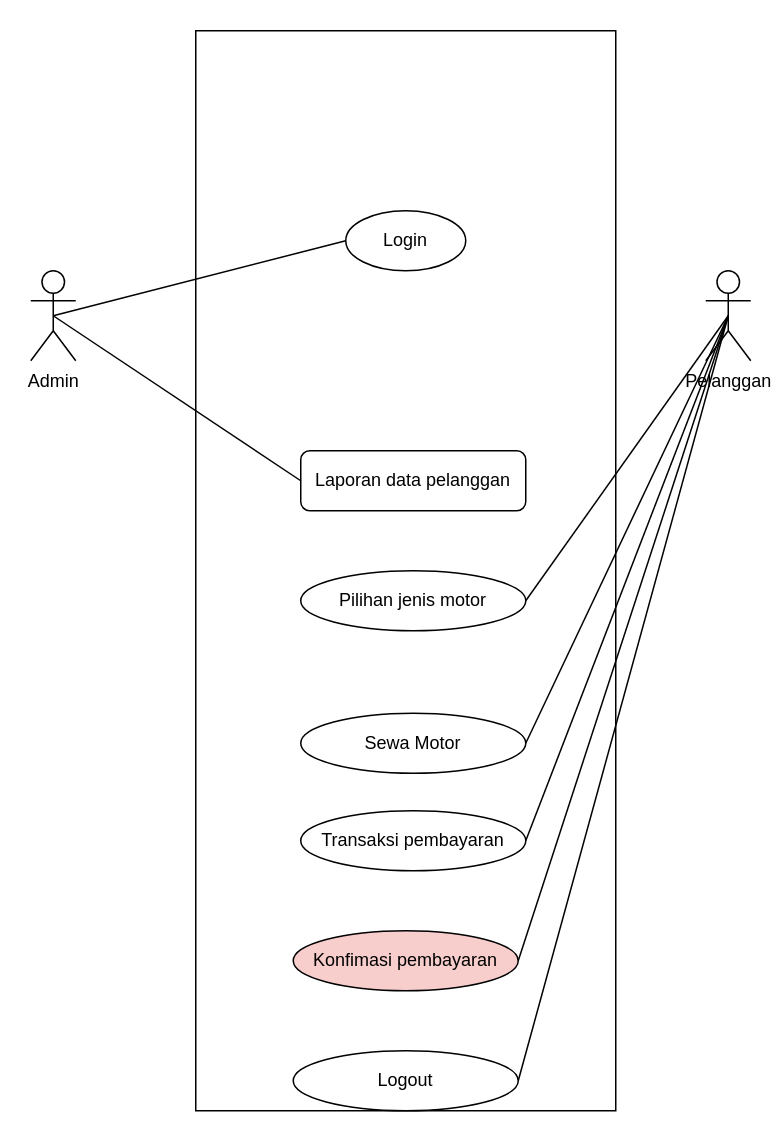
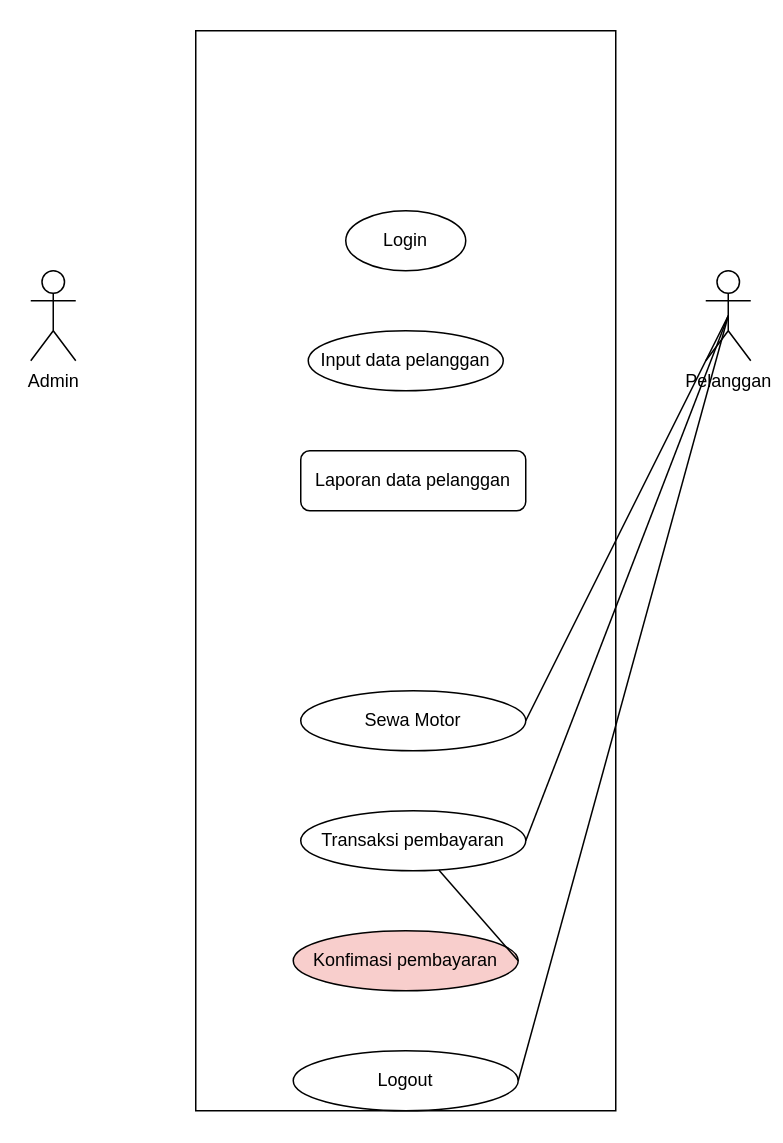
(201, 278) -> none
none -> (406, 361)
(178, 399) -> none
(621, 466) -> none
(413, 601) -> none
(615, 663) -> (479, 915)
(413, 743) -> (413, 721)
